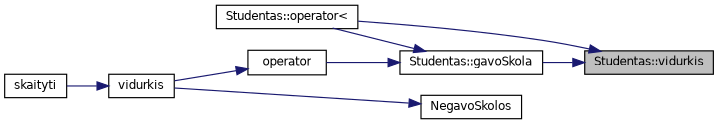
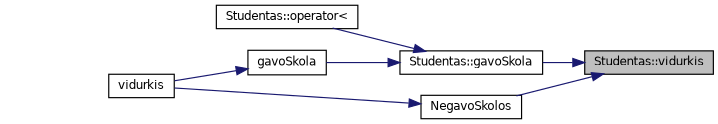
(474, 32) -> (554, 86)
(287, 63) -> (287, 63)
(36, 86) -> none
